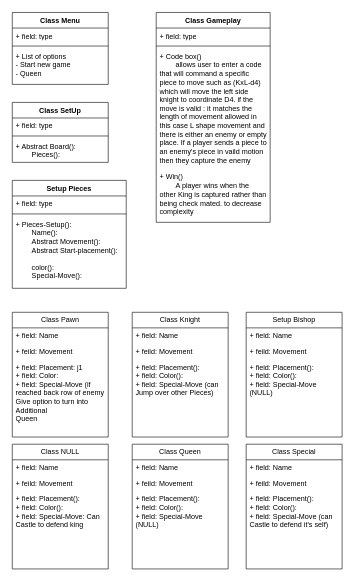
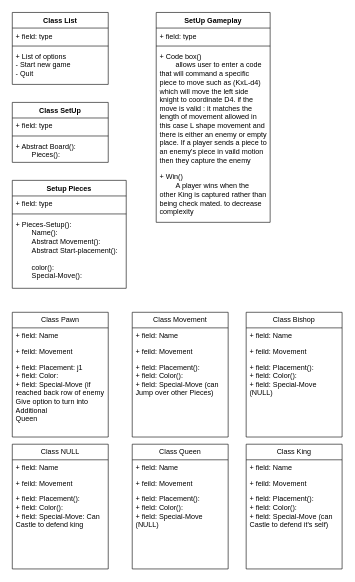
(60, 21) -> (60, 21)
(213, 21) -> (213, 21)
(45, 65) -> (45, 65)
(180, 320) -> (180, 320)
(294, 320) -> (294, 320)
(294, 452) -> (294, 452)
